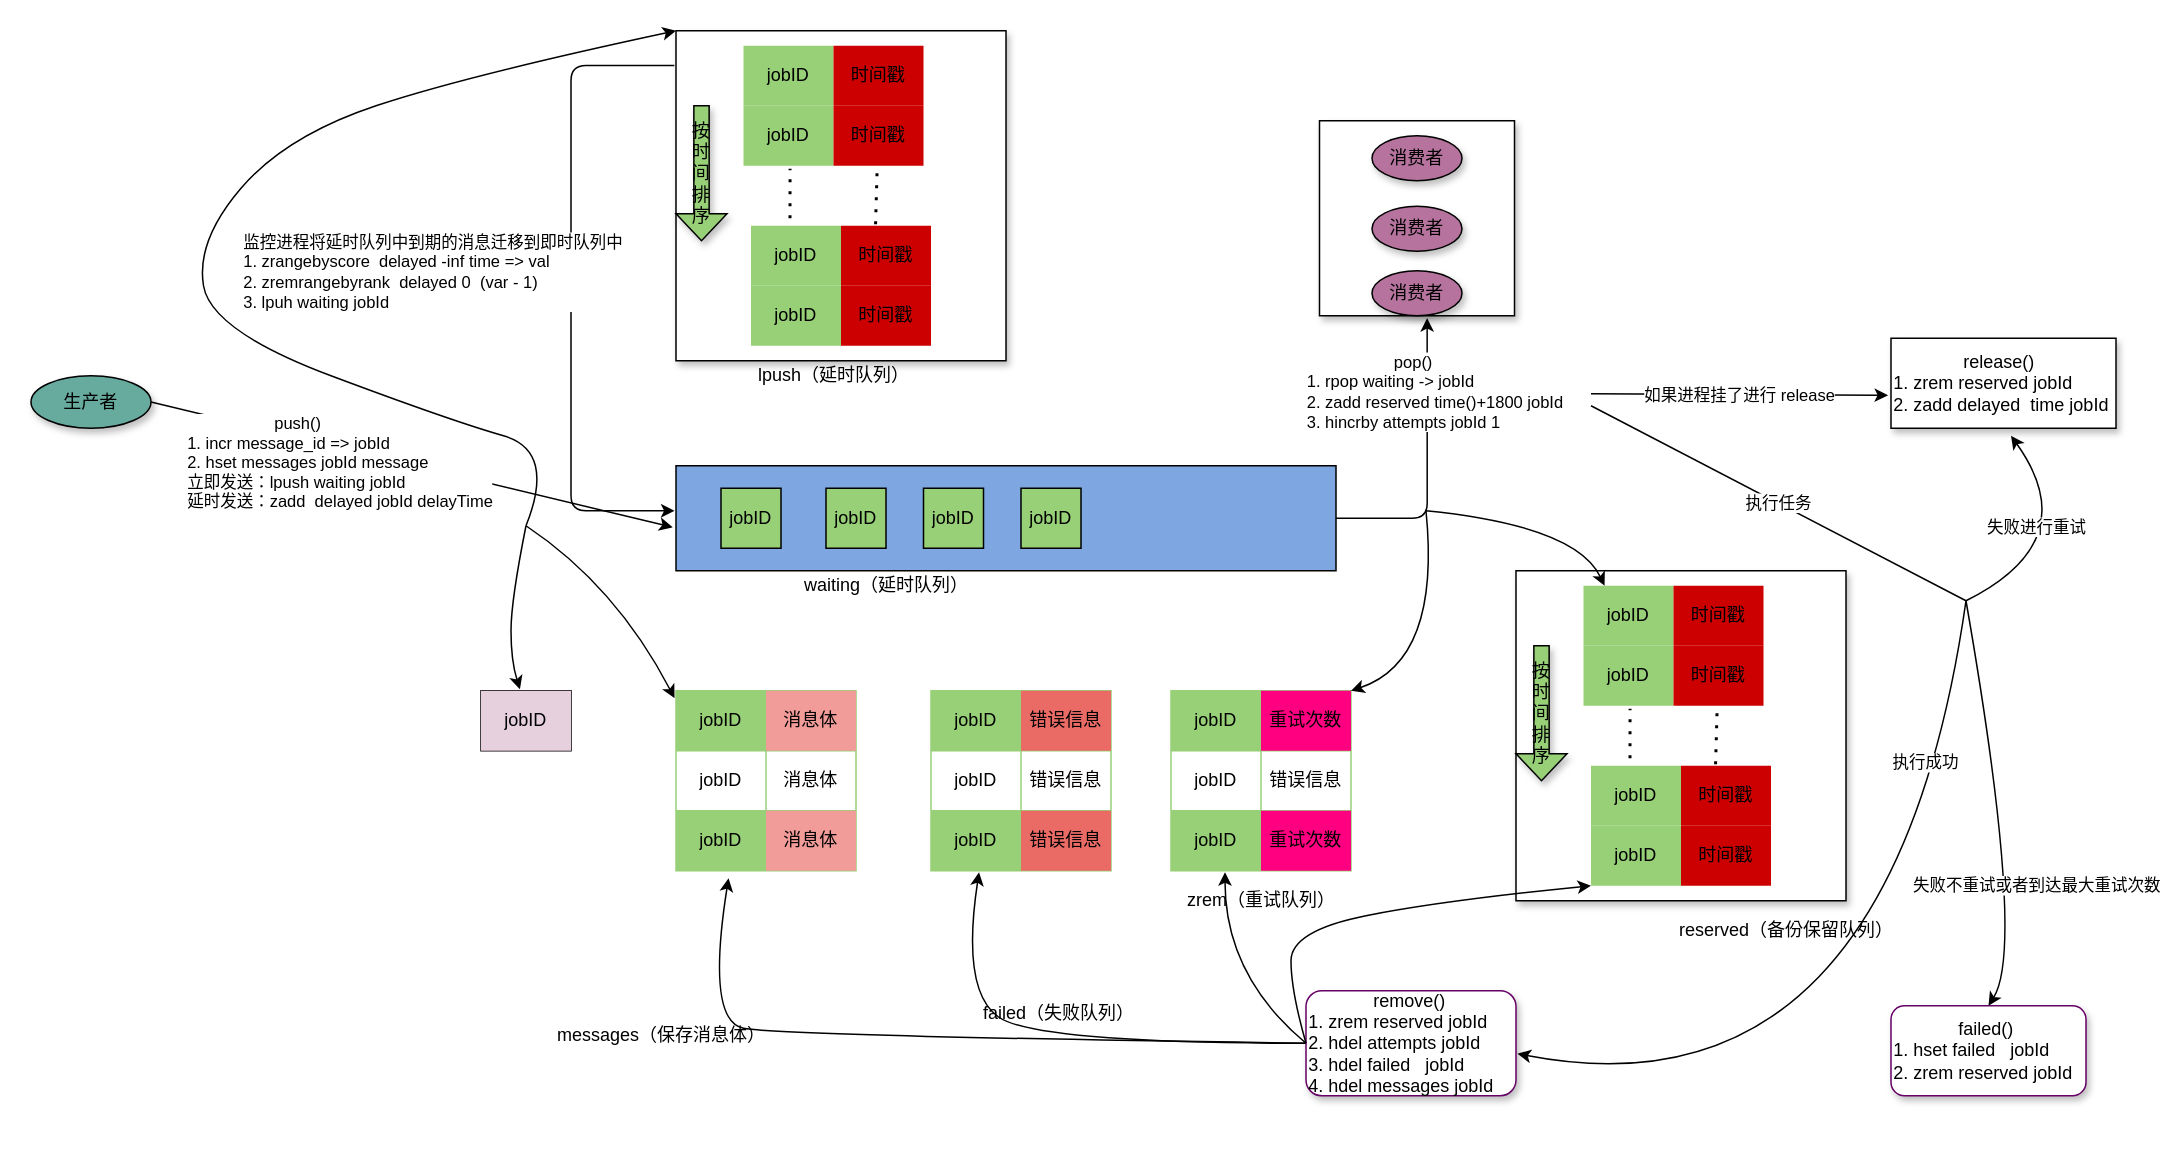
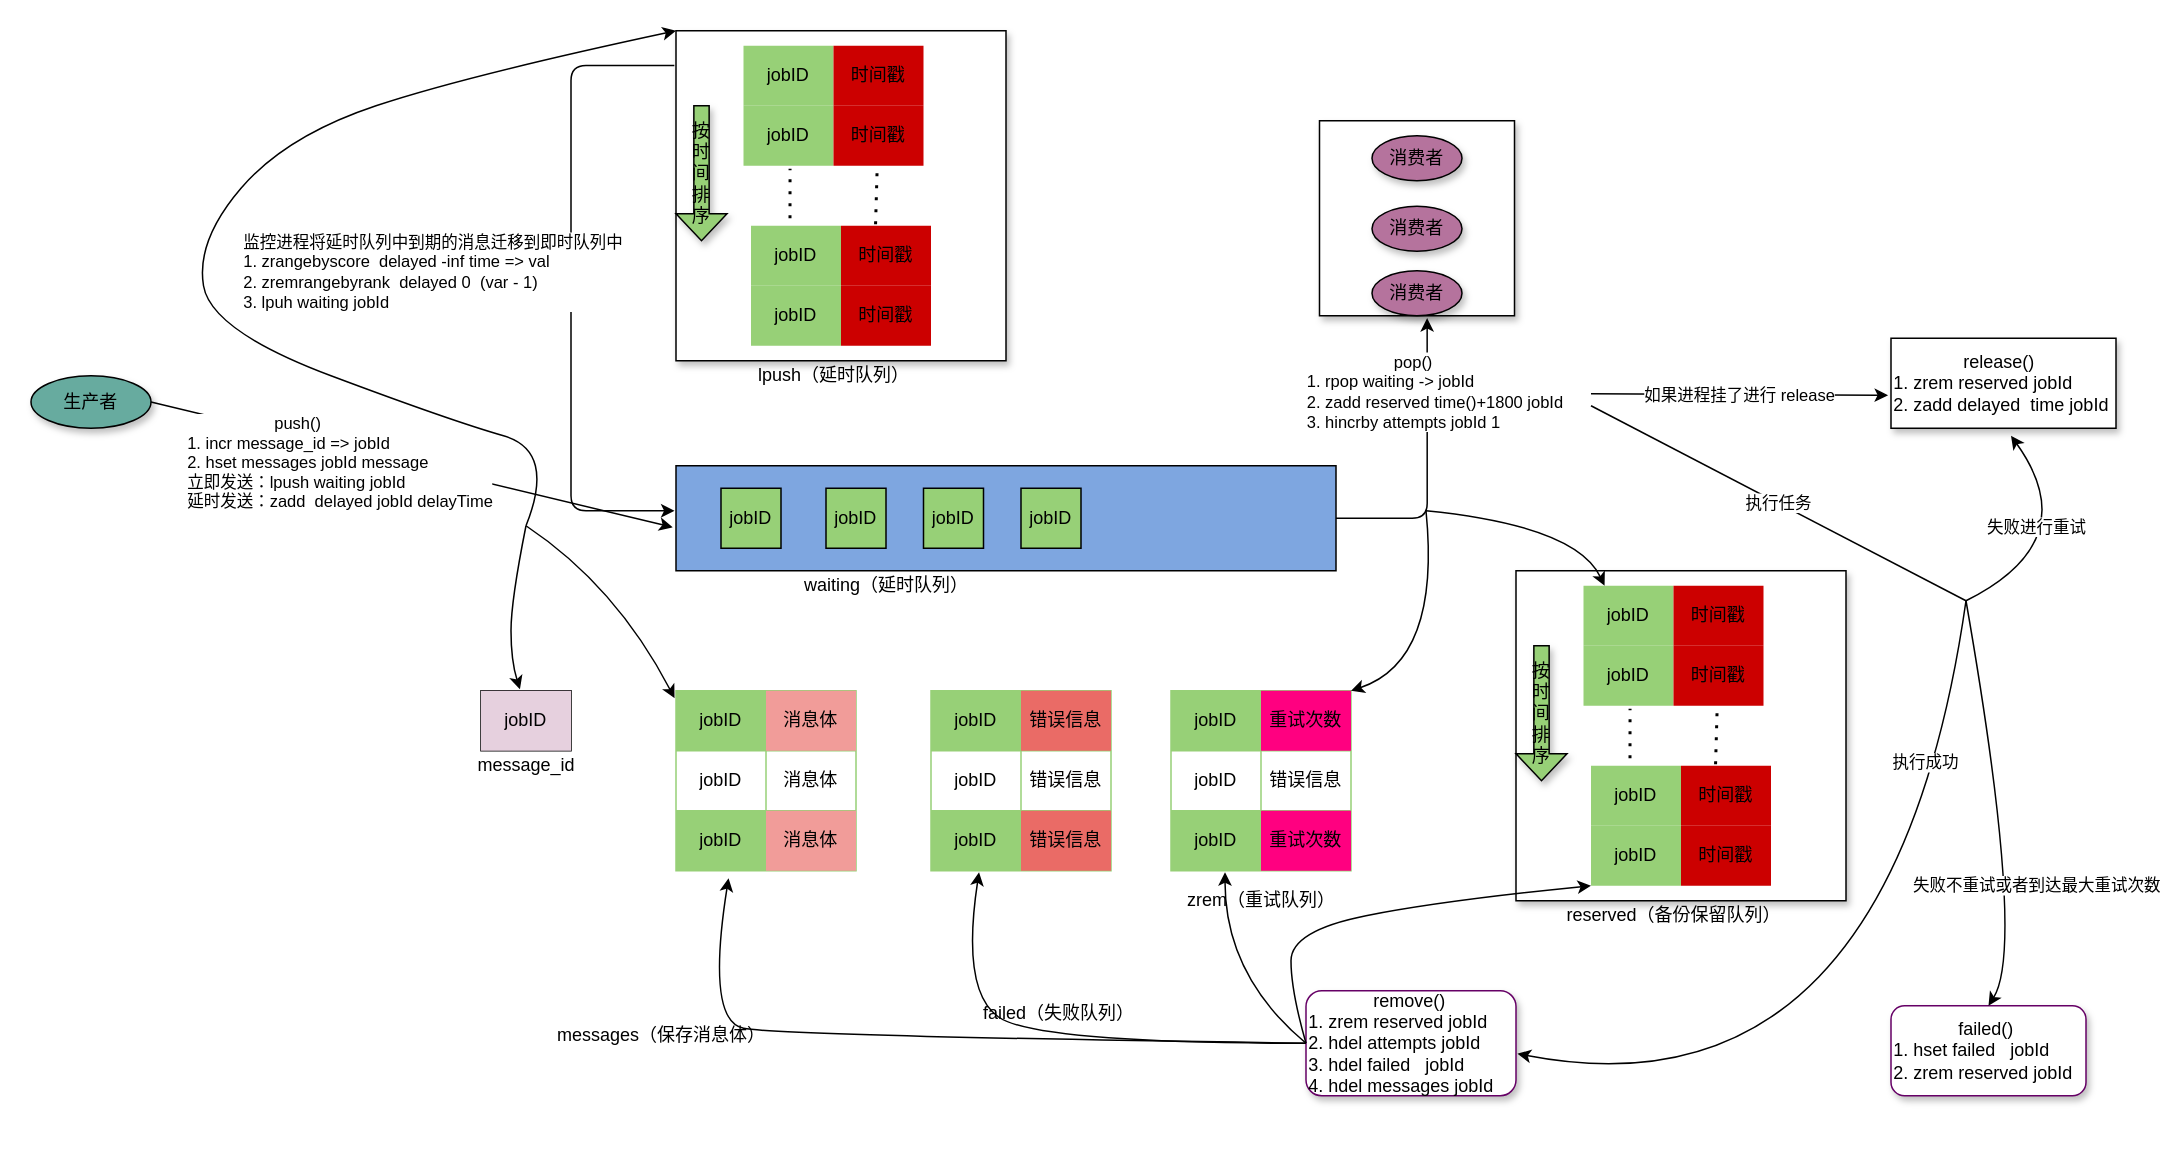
none -> (526, 766)
(1786, 931) -> (1673, 916)
